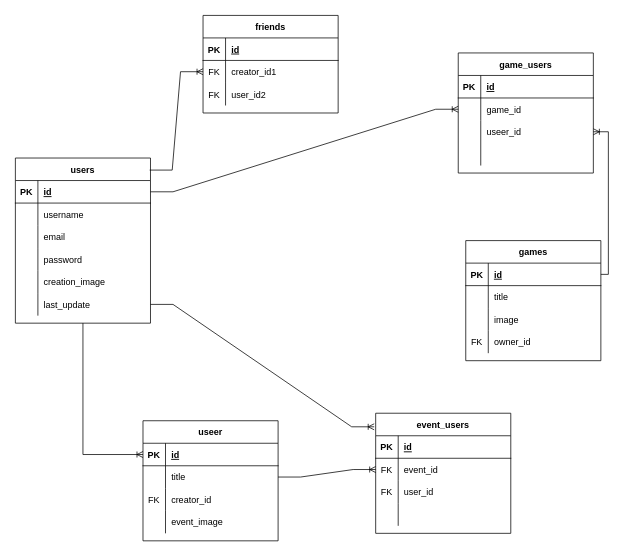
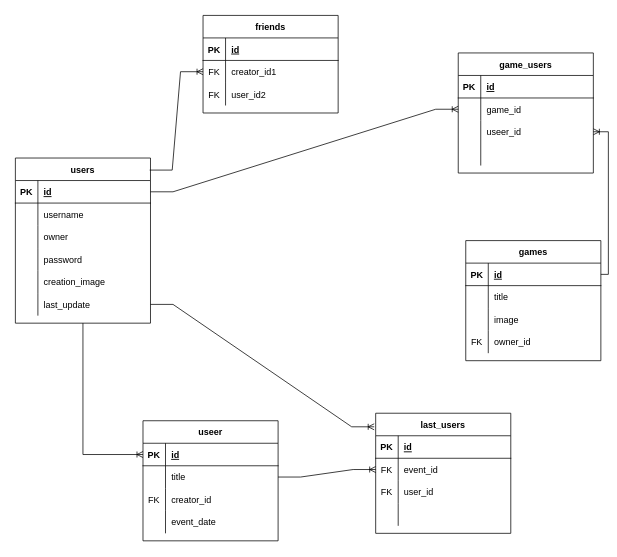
(54, 237) -> (56, 237)
(443, 425) -> (443, 425)
(198, 522) -> (196, 522)
